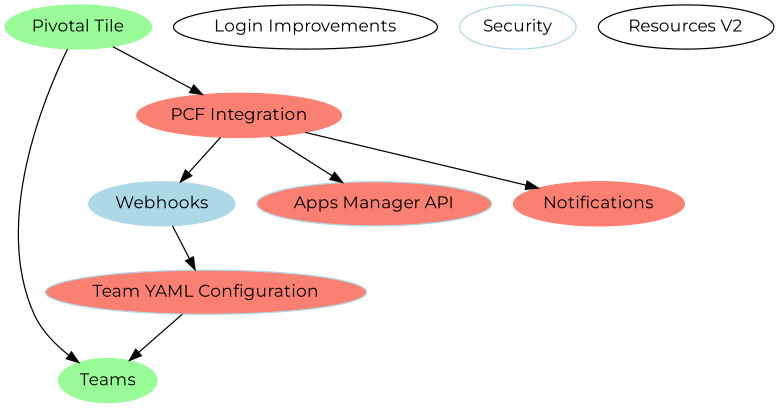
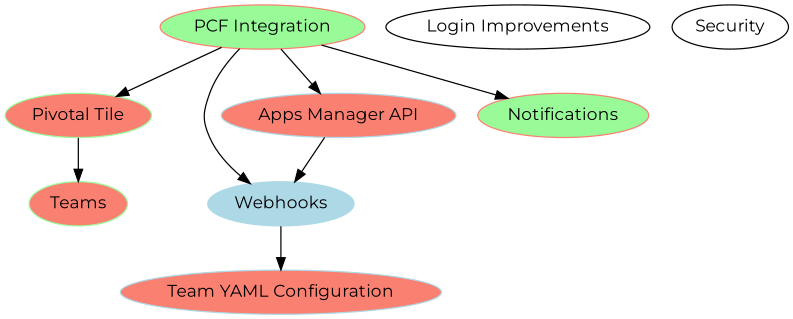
(78, 27) -> (78, 115)
(518, 27) -> (730, 27)
(686, 27) -> none
(152, 68) -> (175, 69)
(239, 115) -> (262, 27)
none -> (313, 155)
(599, 204) -> (563, 115)
(160, 333) -> none
(108, 381) -> (78, 204)
